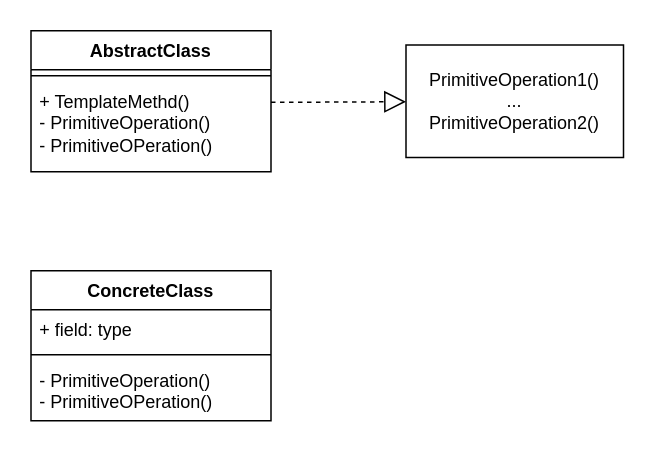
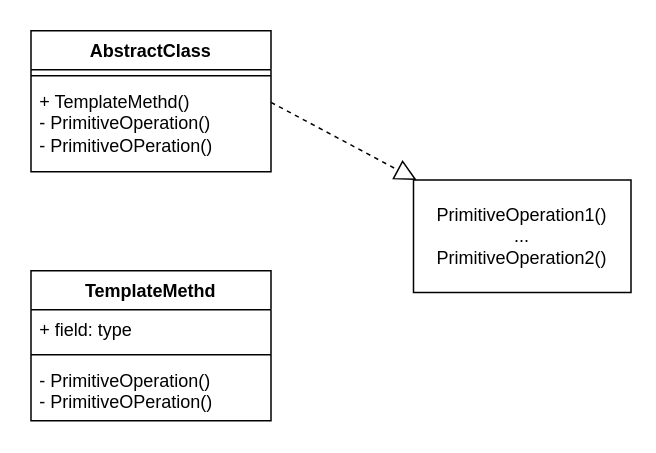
(515, 101) -> (522, 236)
(151, 292) -> (151, 292)
